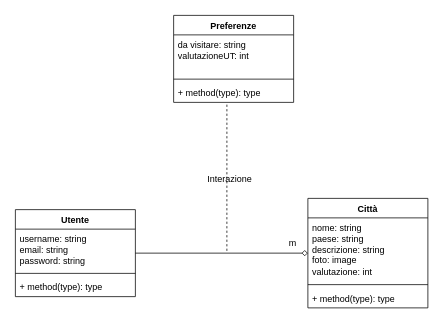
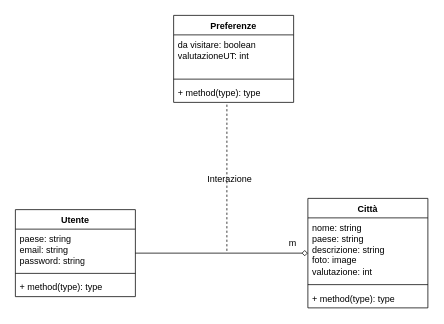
(219, 51) -> (222, 51)
(57, 251) -> (57, 251)
